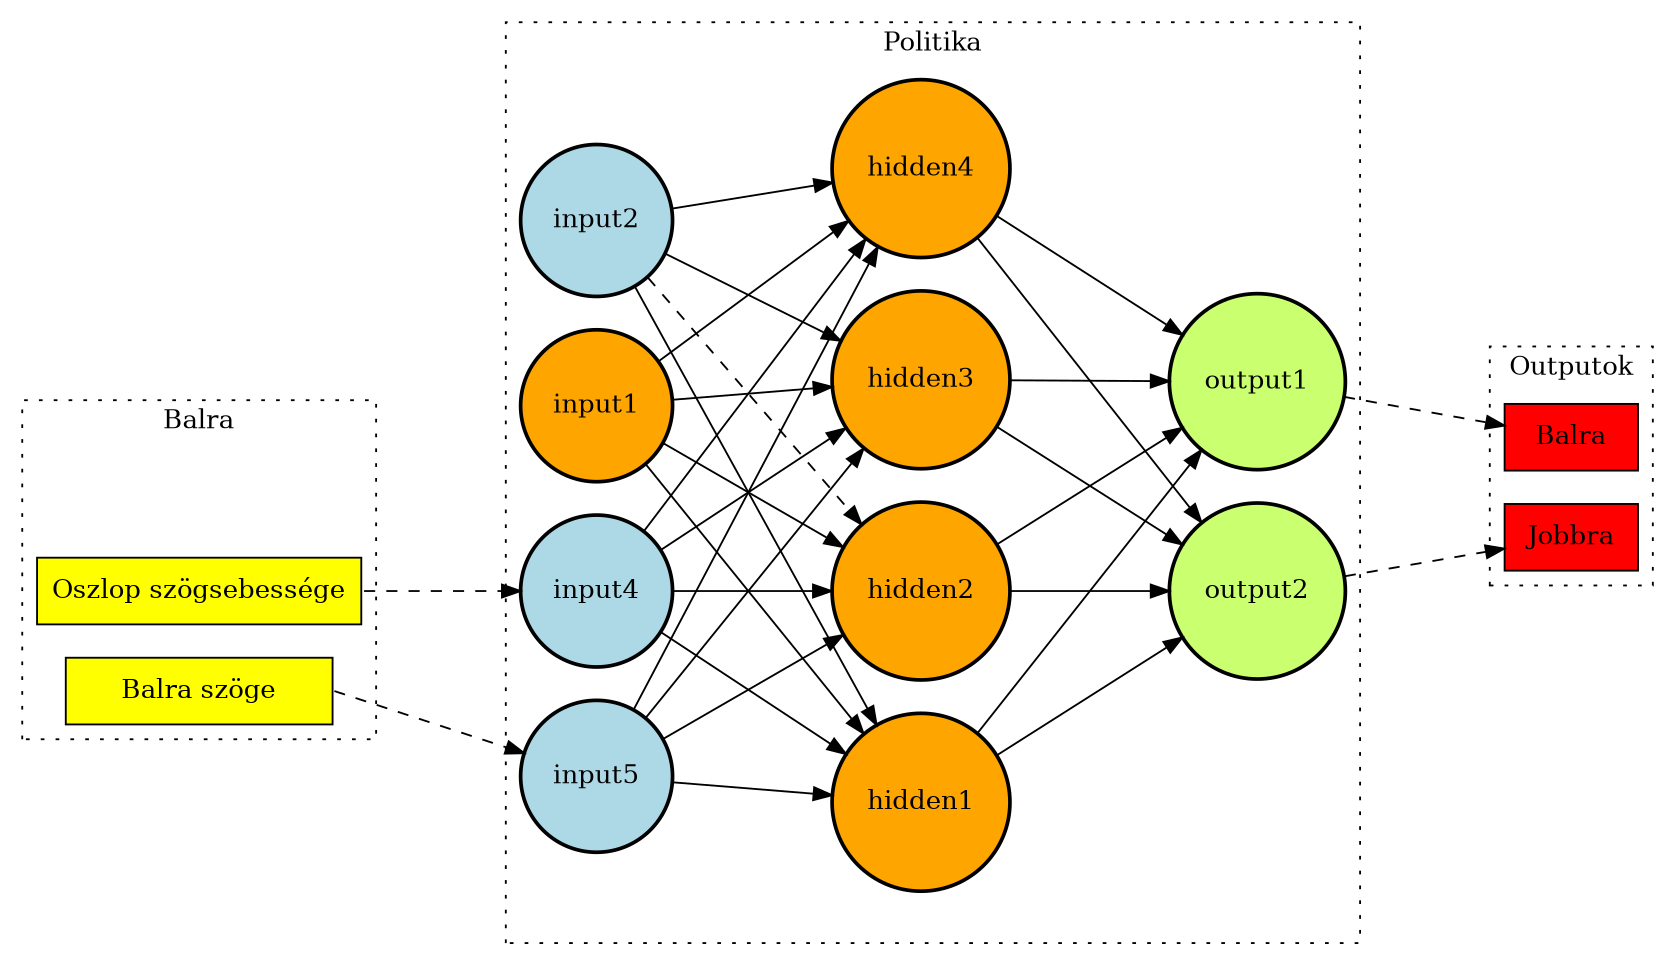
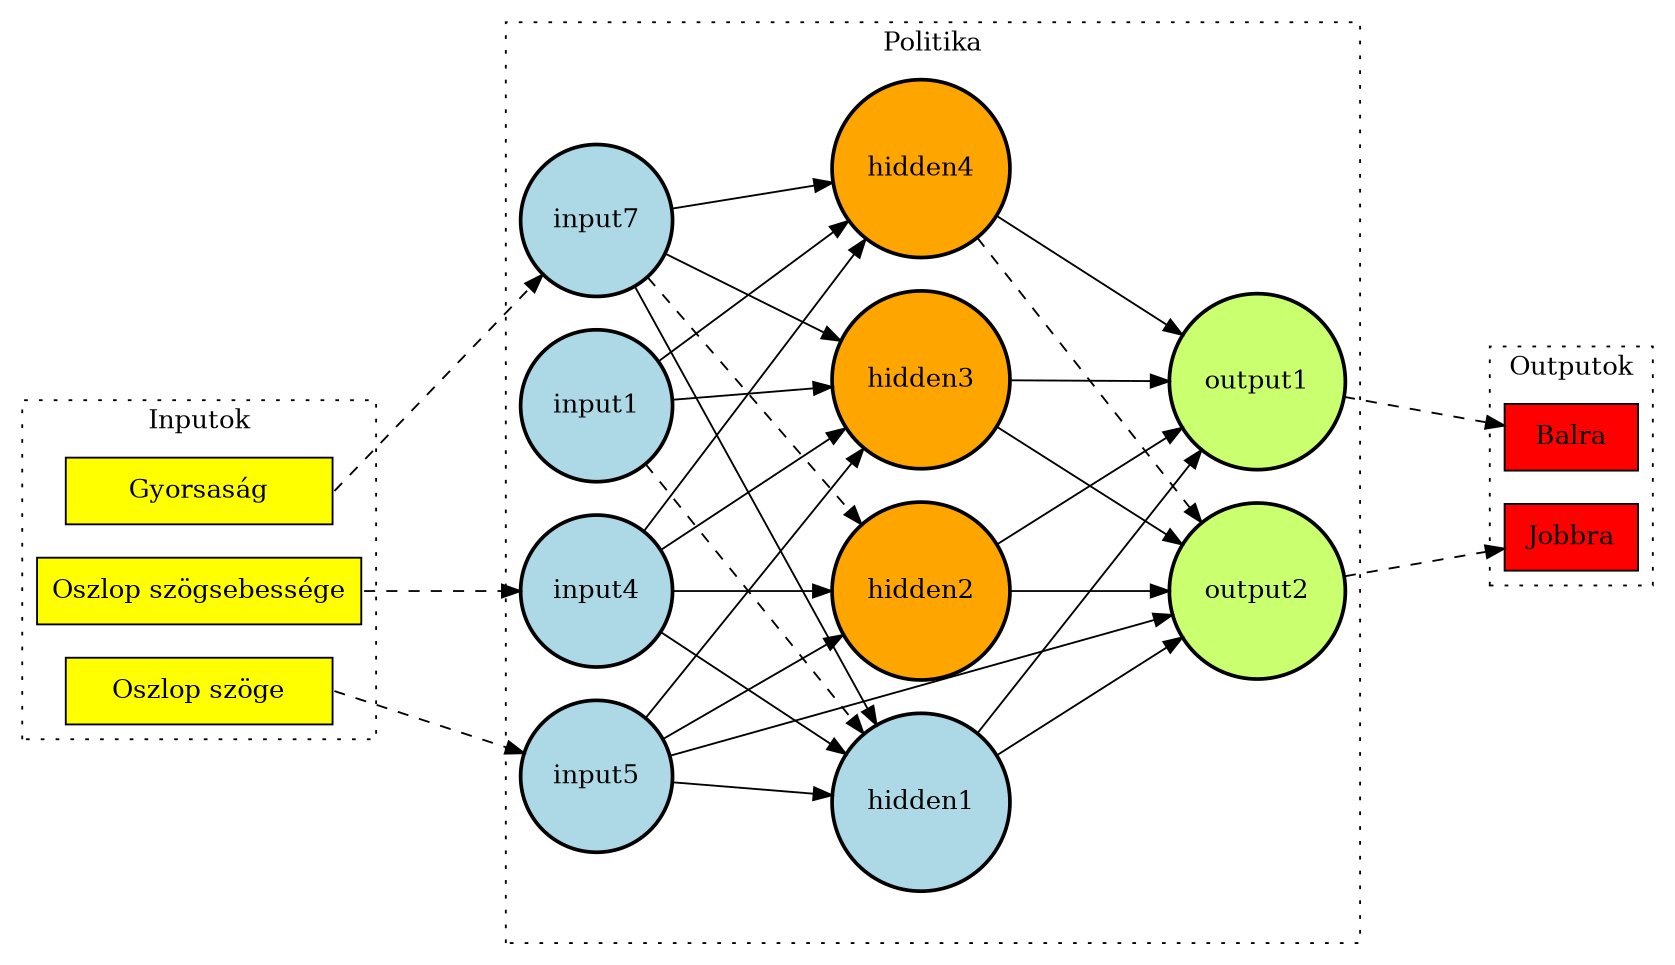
(597, 220) -> (597, 220)
(1078, 366) -> (1078, 366)
(597, 406) -> (597, 406)
(199, 422) -> (199, 422)
(763, 464) -> (912, 688)
(729, 481) -> none
none -> (199, 491)
(738, 579) -> (738, 579)
(199, 691) -> (199, 691)
(921, 802) -> (921, 802)
